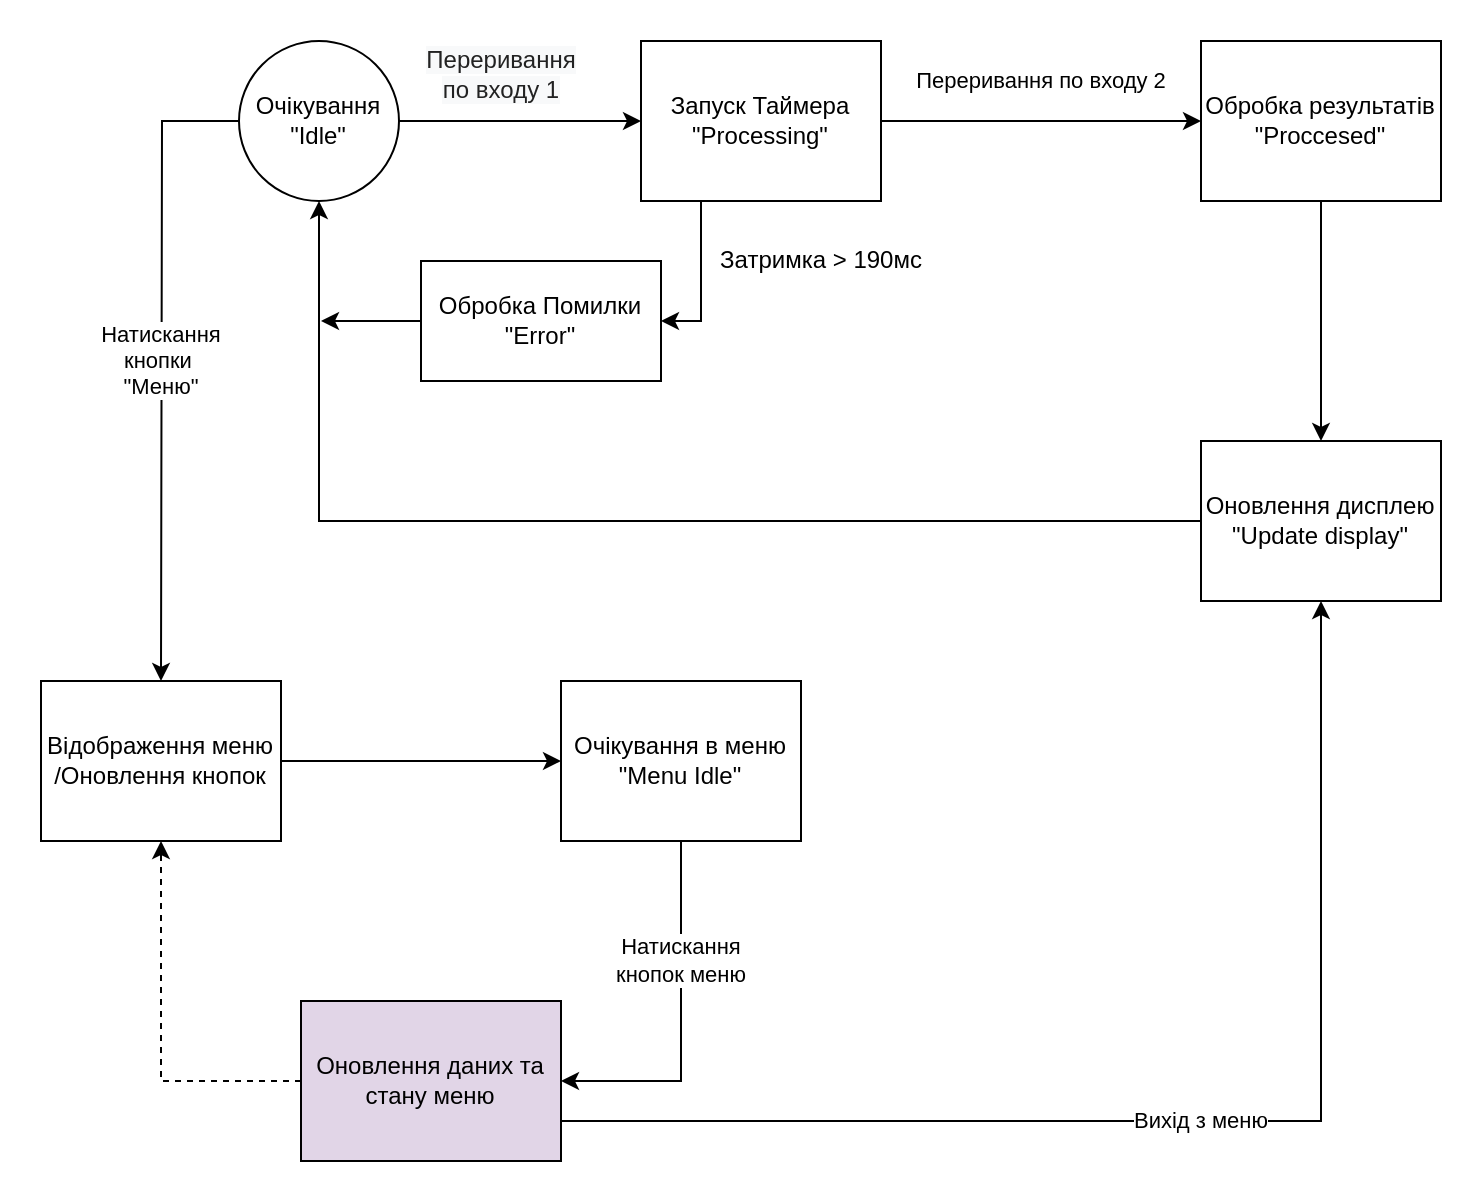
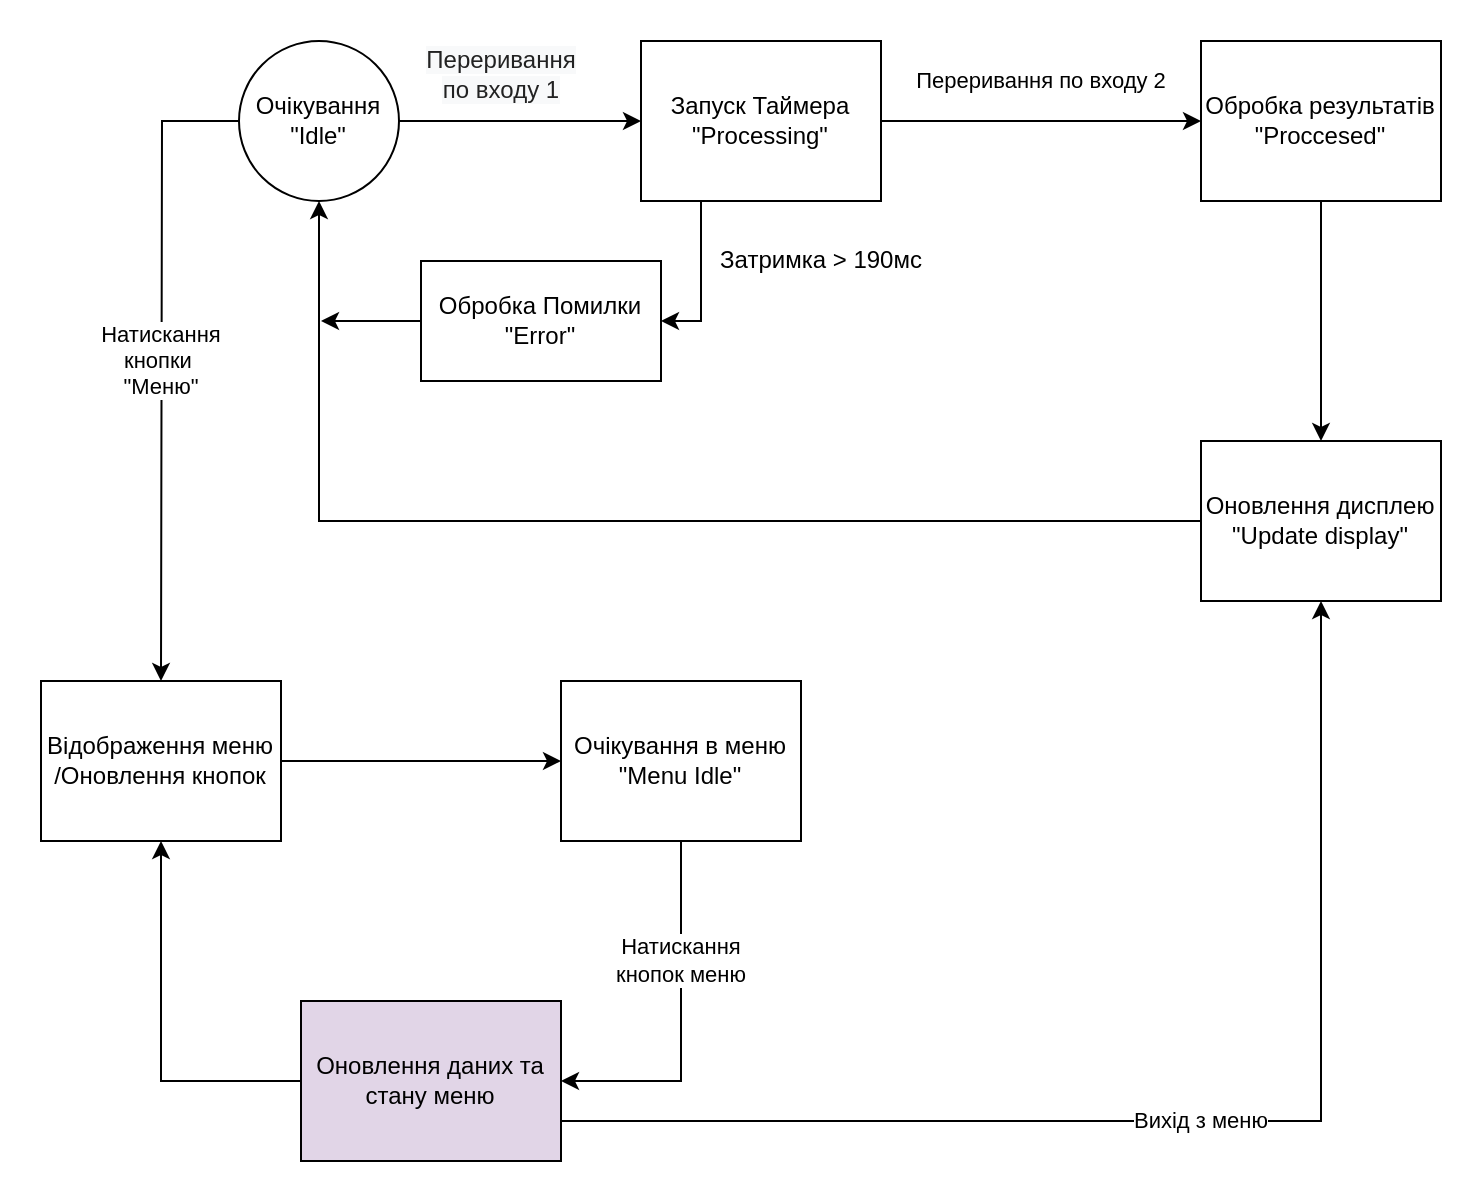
(161, 1039) -> (161, 1039)
